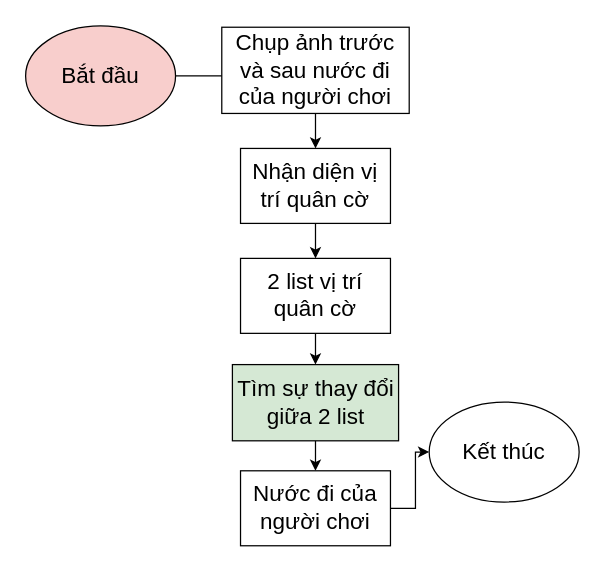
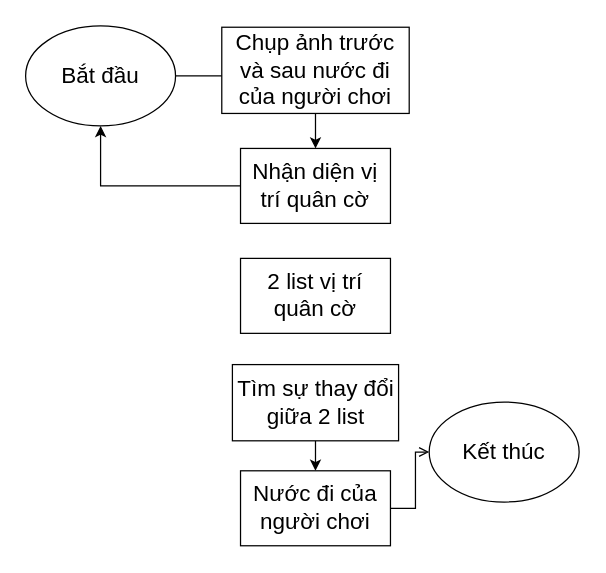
(101, 76) -> (101, 76)
(316, 245) -> (145, 186)
(316, 353) -> none
(316, 403) -> (316, 403)
(416, 454) -> (417, 452)
